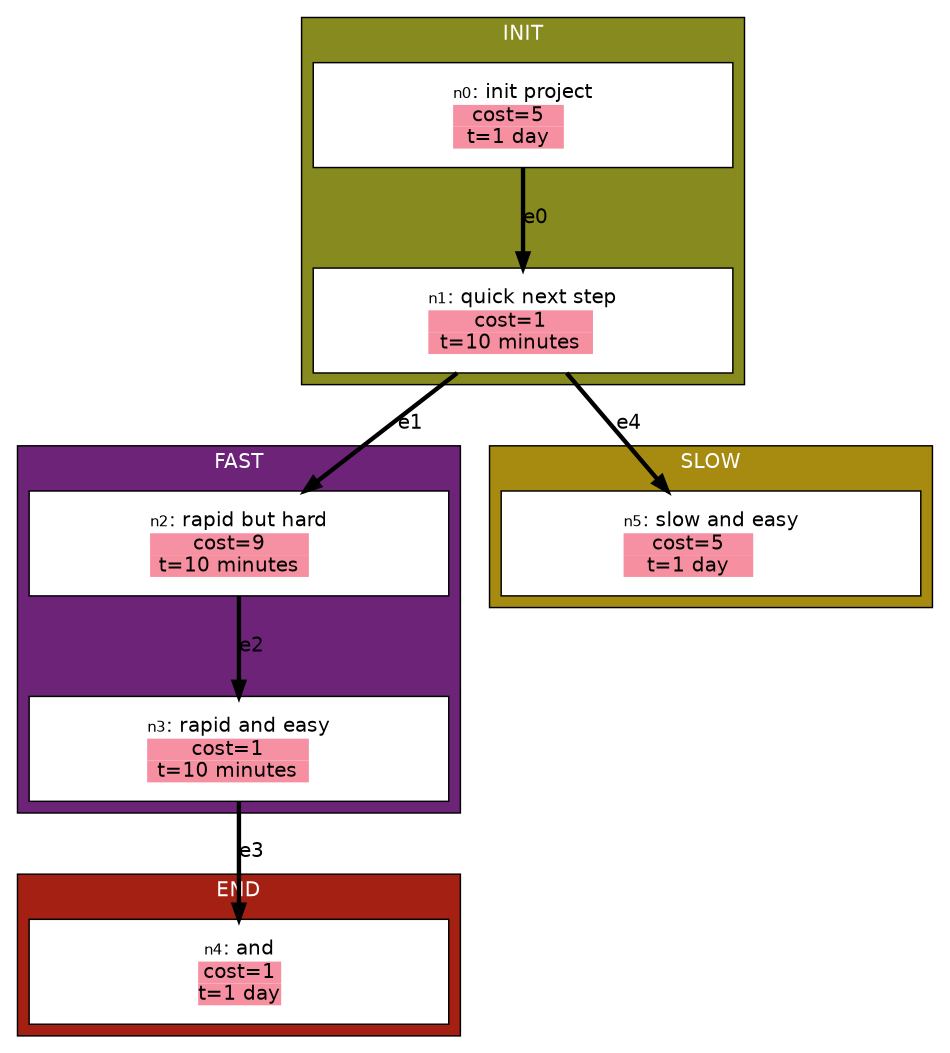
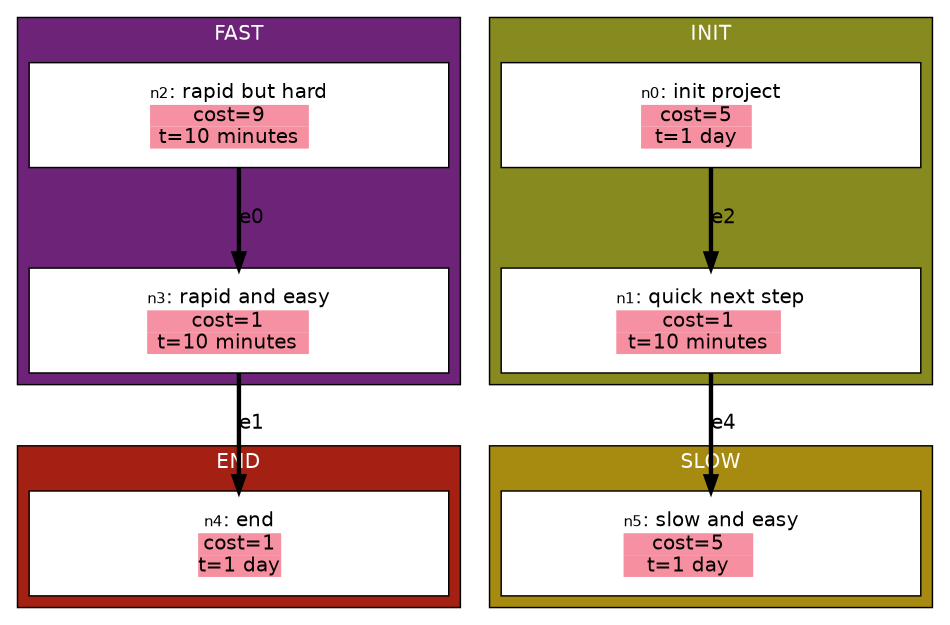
(536, 218) -> (724, 218)
(387, 427) -> none
(252, 646) -> (252, 218)
(252, 852) -> (252, 423)
(249, 948) -> (249, 520)
